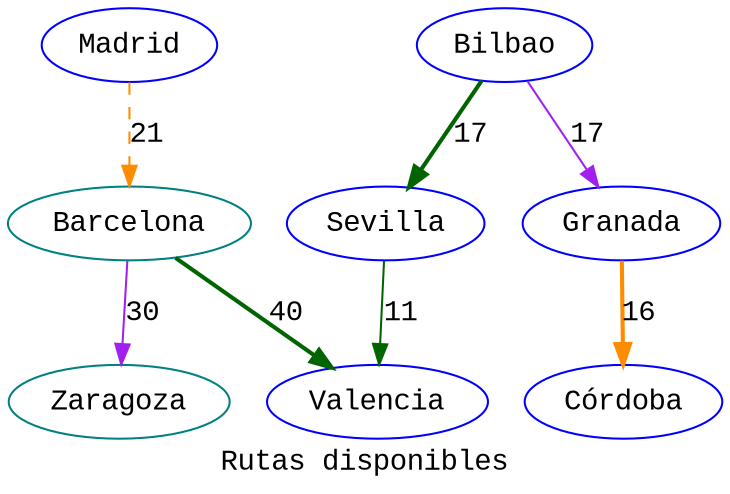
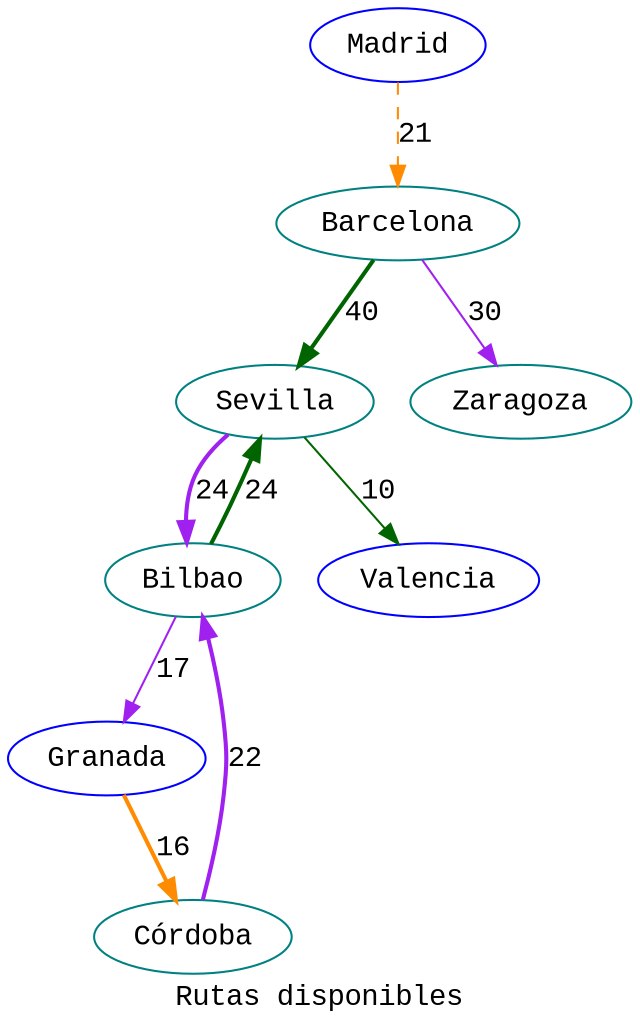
(505, 45) -> (193, 580)
(471, 134) -> (262, 491)
(386, 223) -> (275, 402)
(245, 307) -> (342, 305)
(401, 313) -> (378, 491)
(623, 402) -> (193, 937)
none -> (196, 473)
none -> (226, 769)
